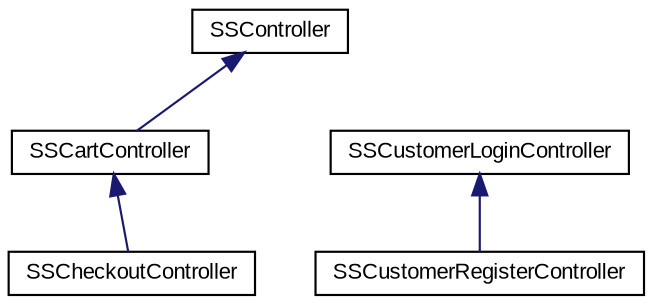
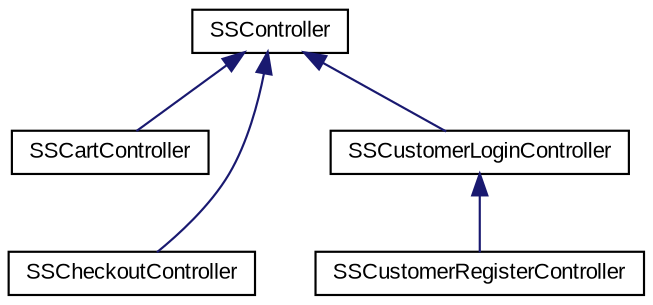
none -> (384, 97)
(123, 224) -> (229, 174)
